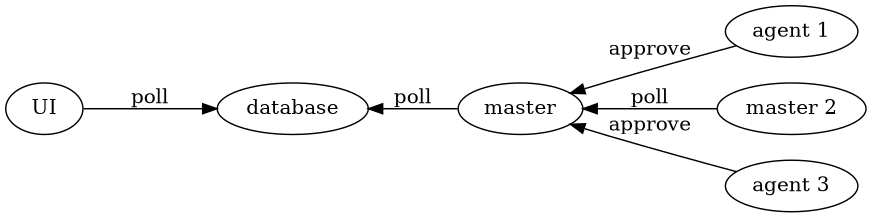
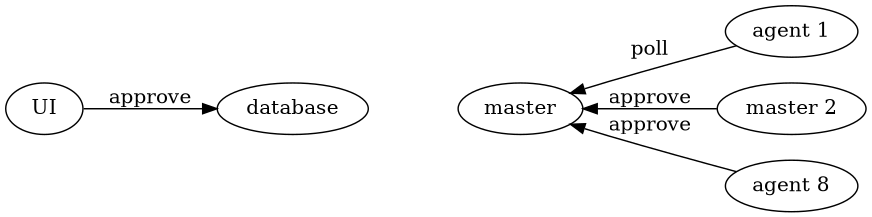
(650, 49) -> (650, 49)
(150, 98) -> (150, 98)
(650, 98) -> (650, 98)
(420, 109) -> none
(792, 186) -> (792, 186)
